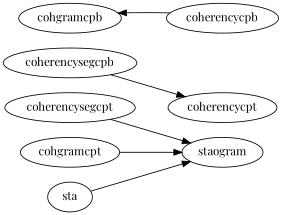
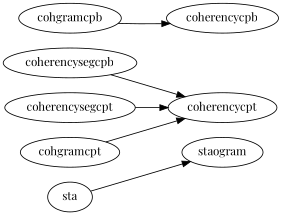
(148, 13) -> (140, 24)
(146, 130) -> (148, 108)
(147, 152) -> (141, 131)
